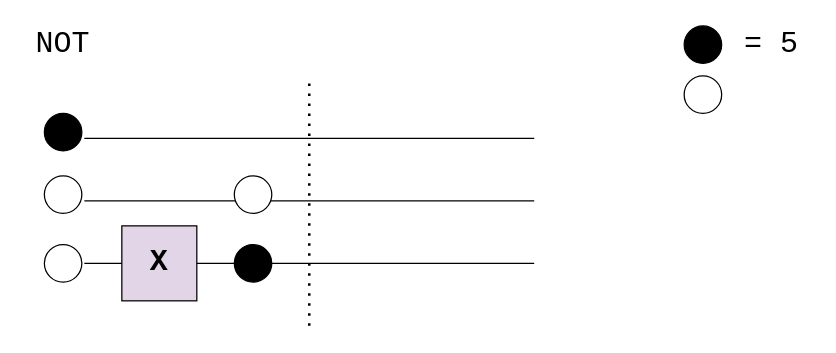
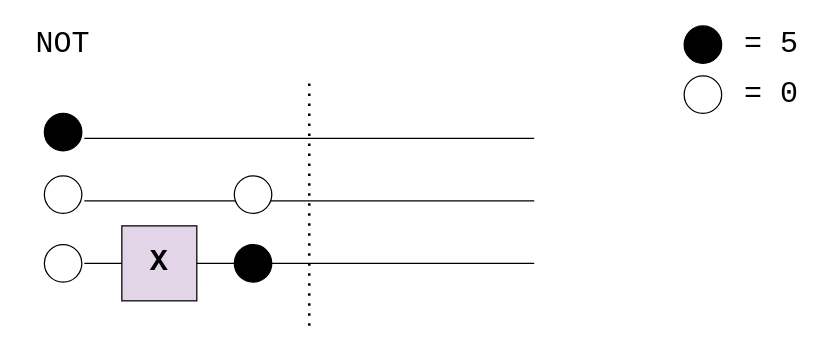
none -> (772, 94)
